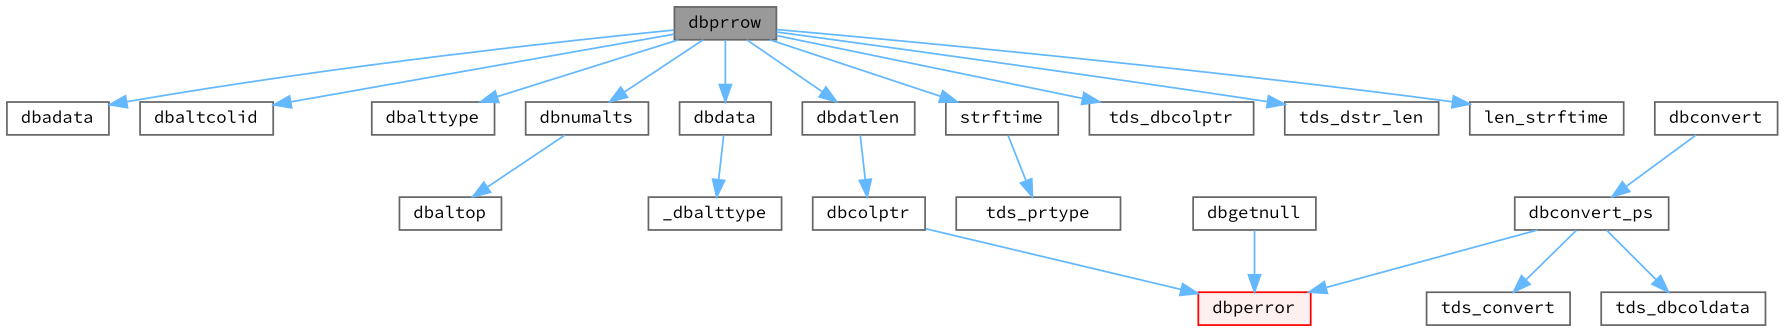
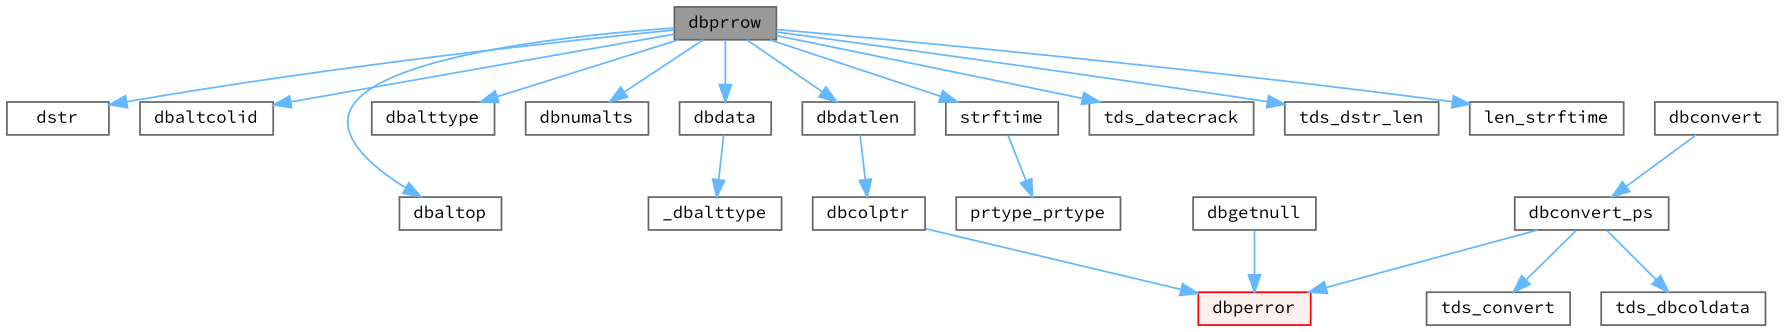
(58, 118) -> (58, 118)
(1172, 118) -> (1172, 118)
(526, 161) -> (355, 103)
(1038, 214) -> (1038, 214)
